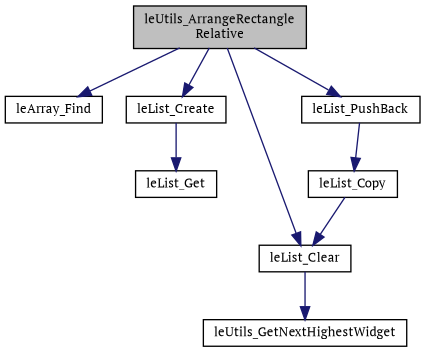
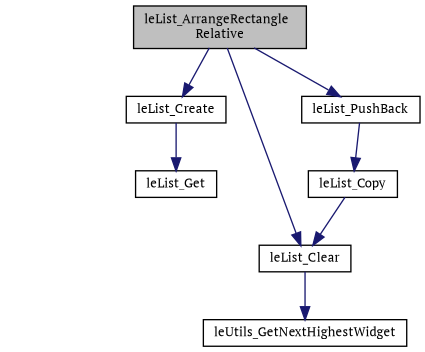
(220, 27) -> (220, 27)
(54, 110) -> none
